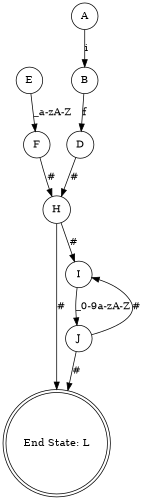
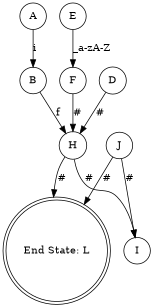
(83, 109) -> (51, 109)
(76, 303) -> none
